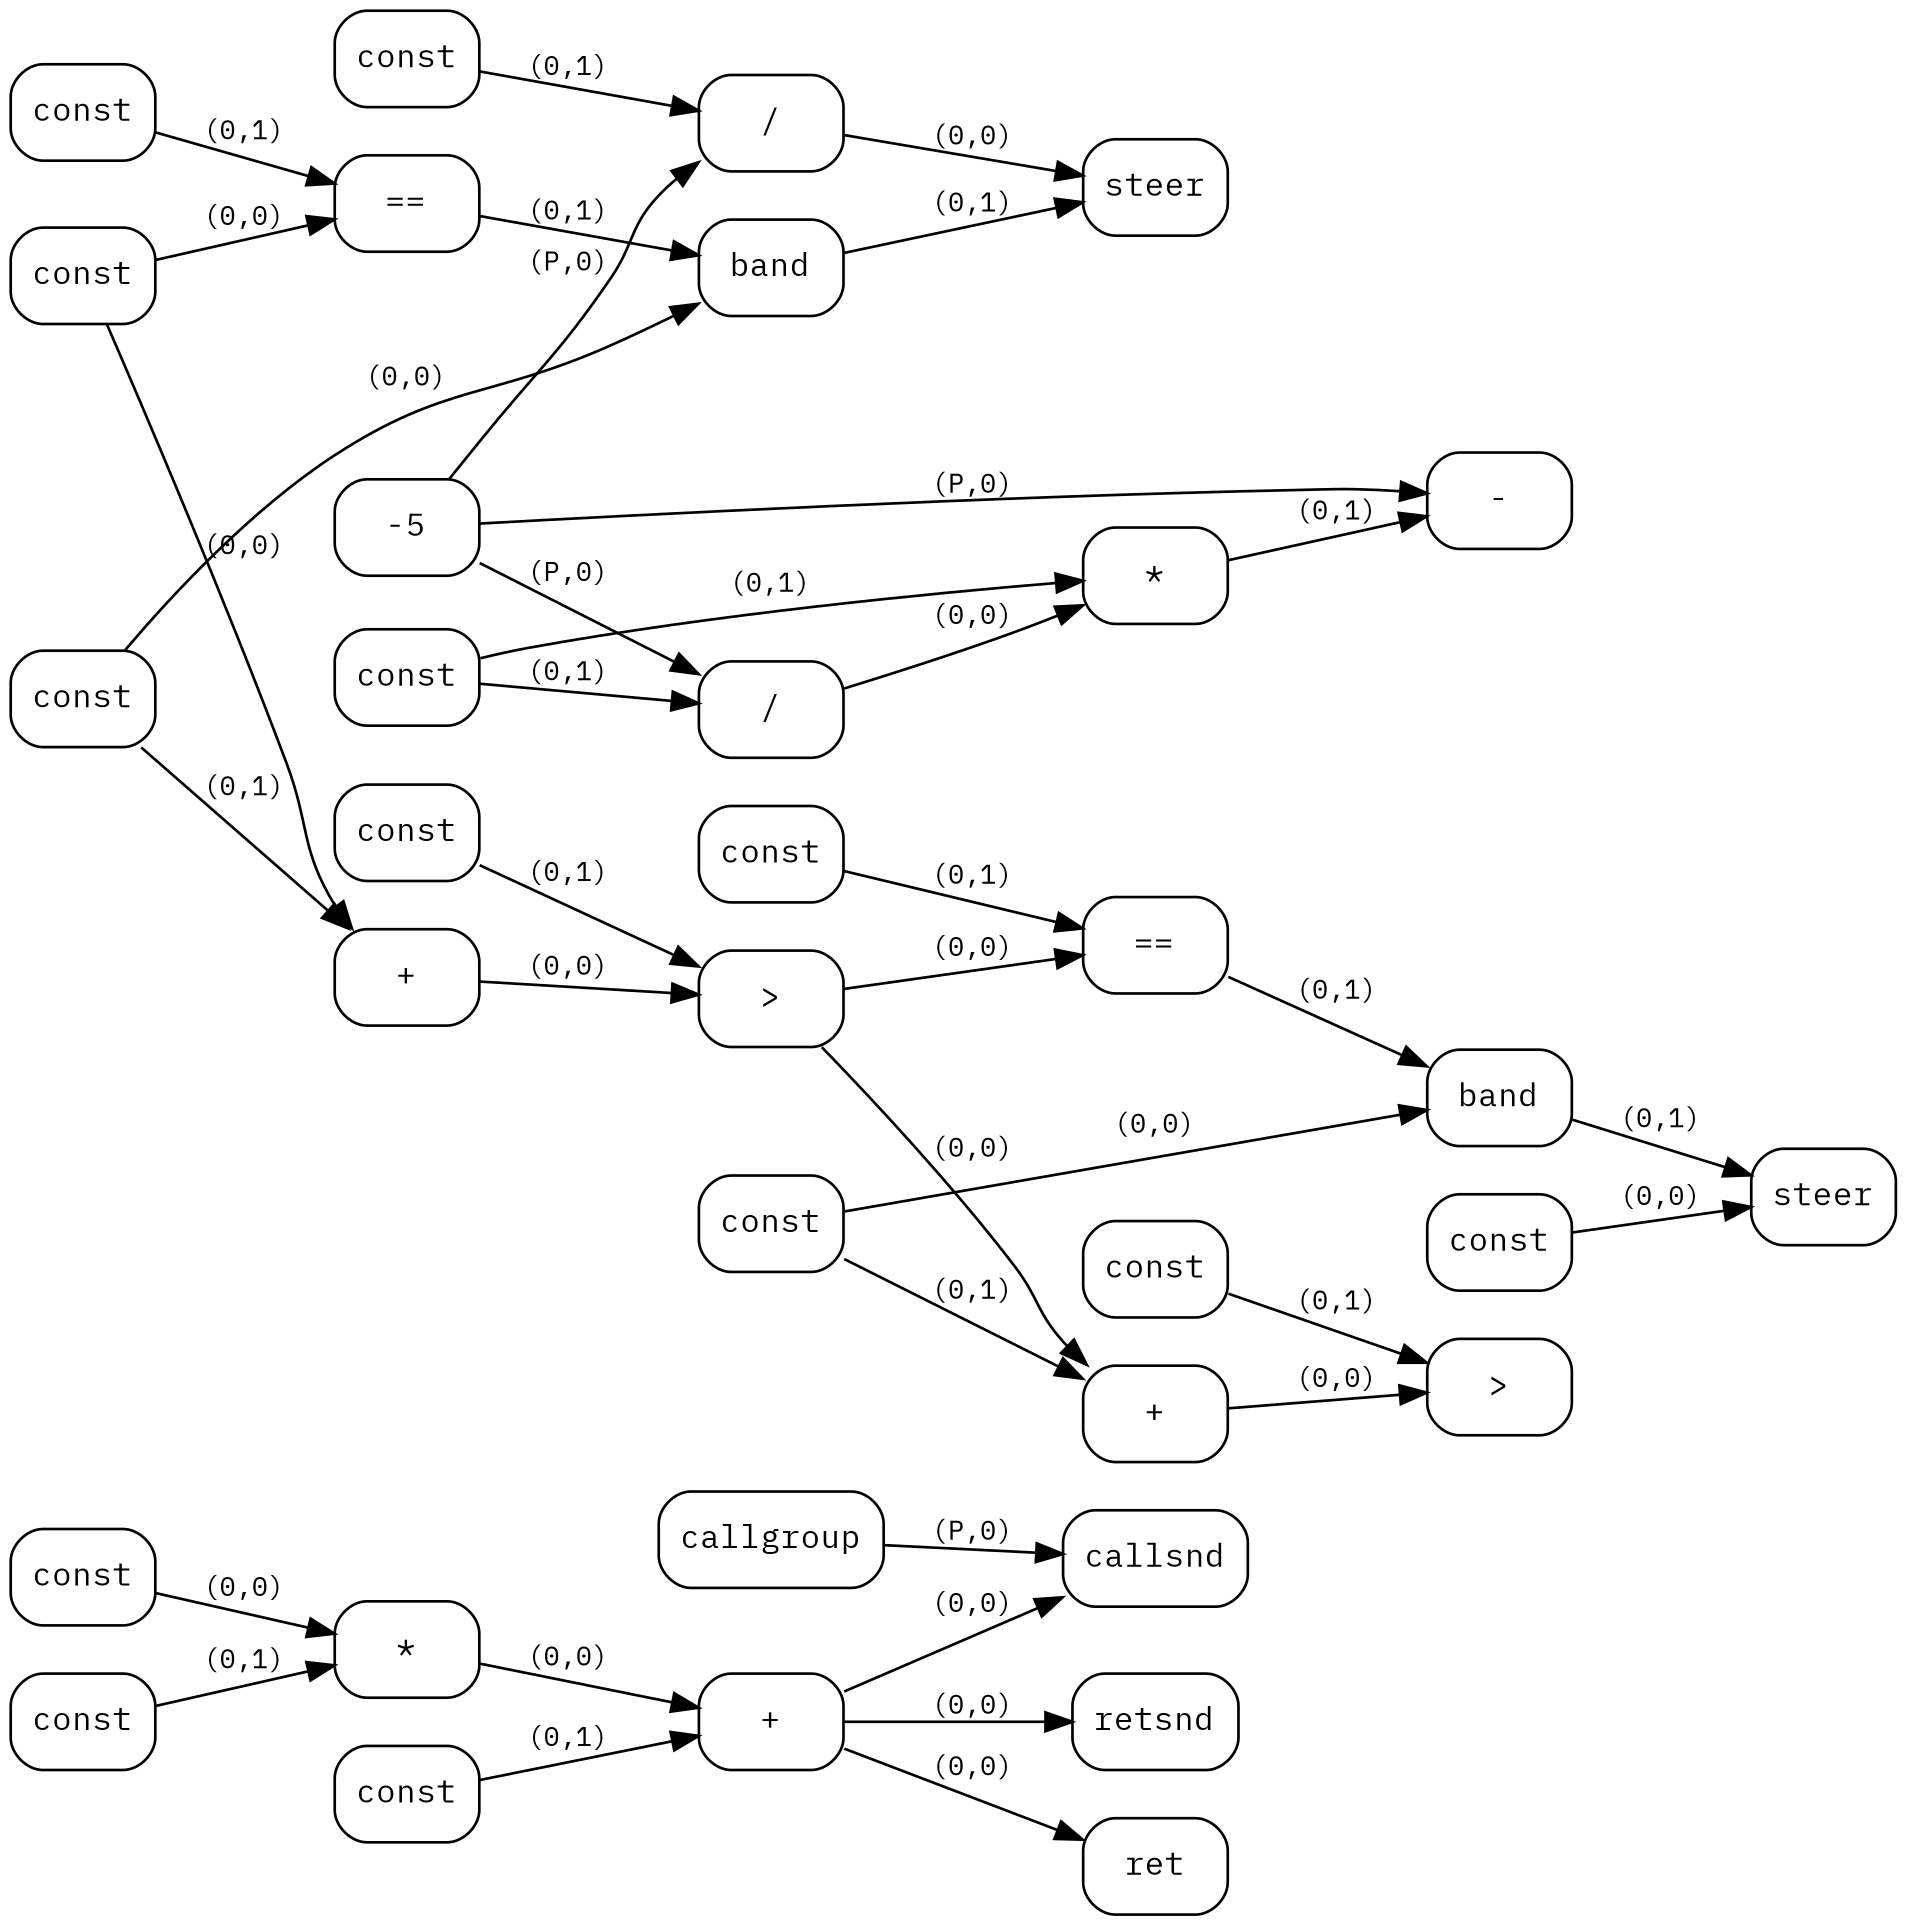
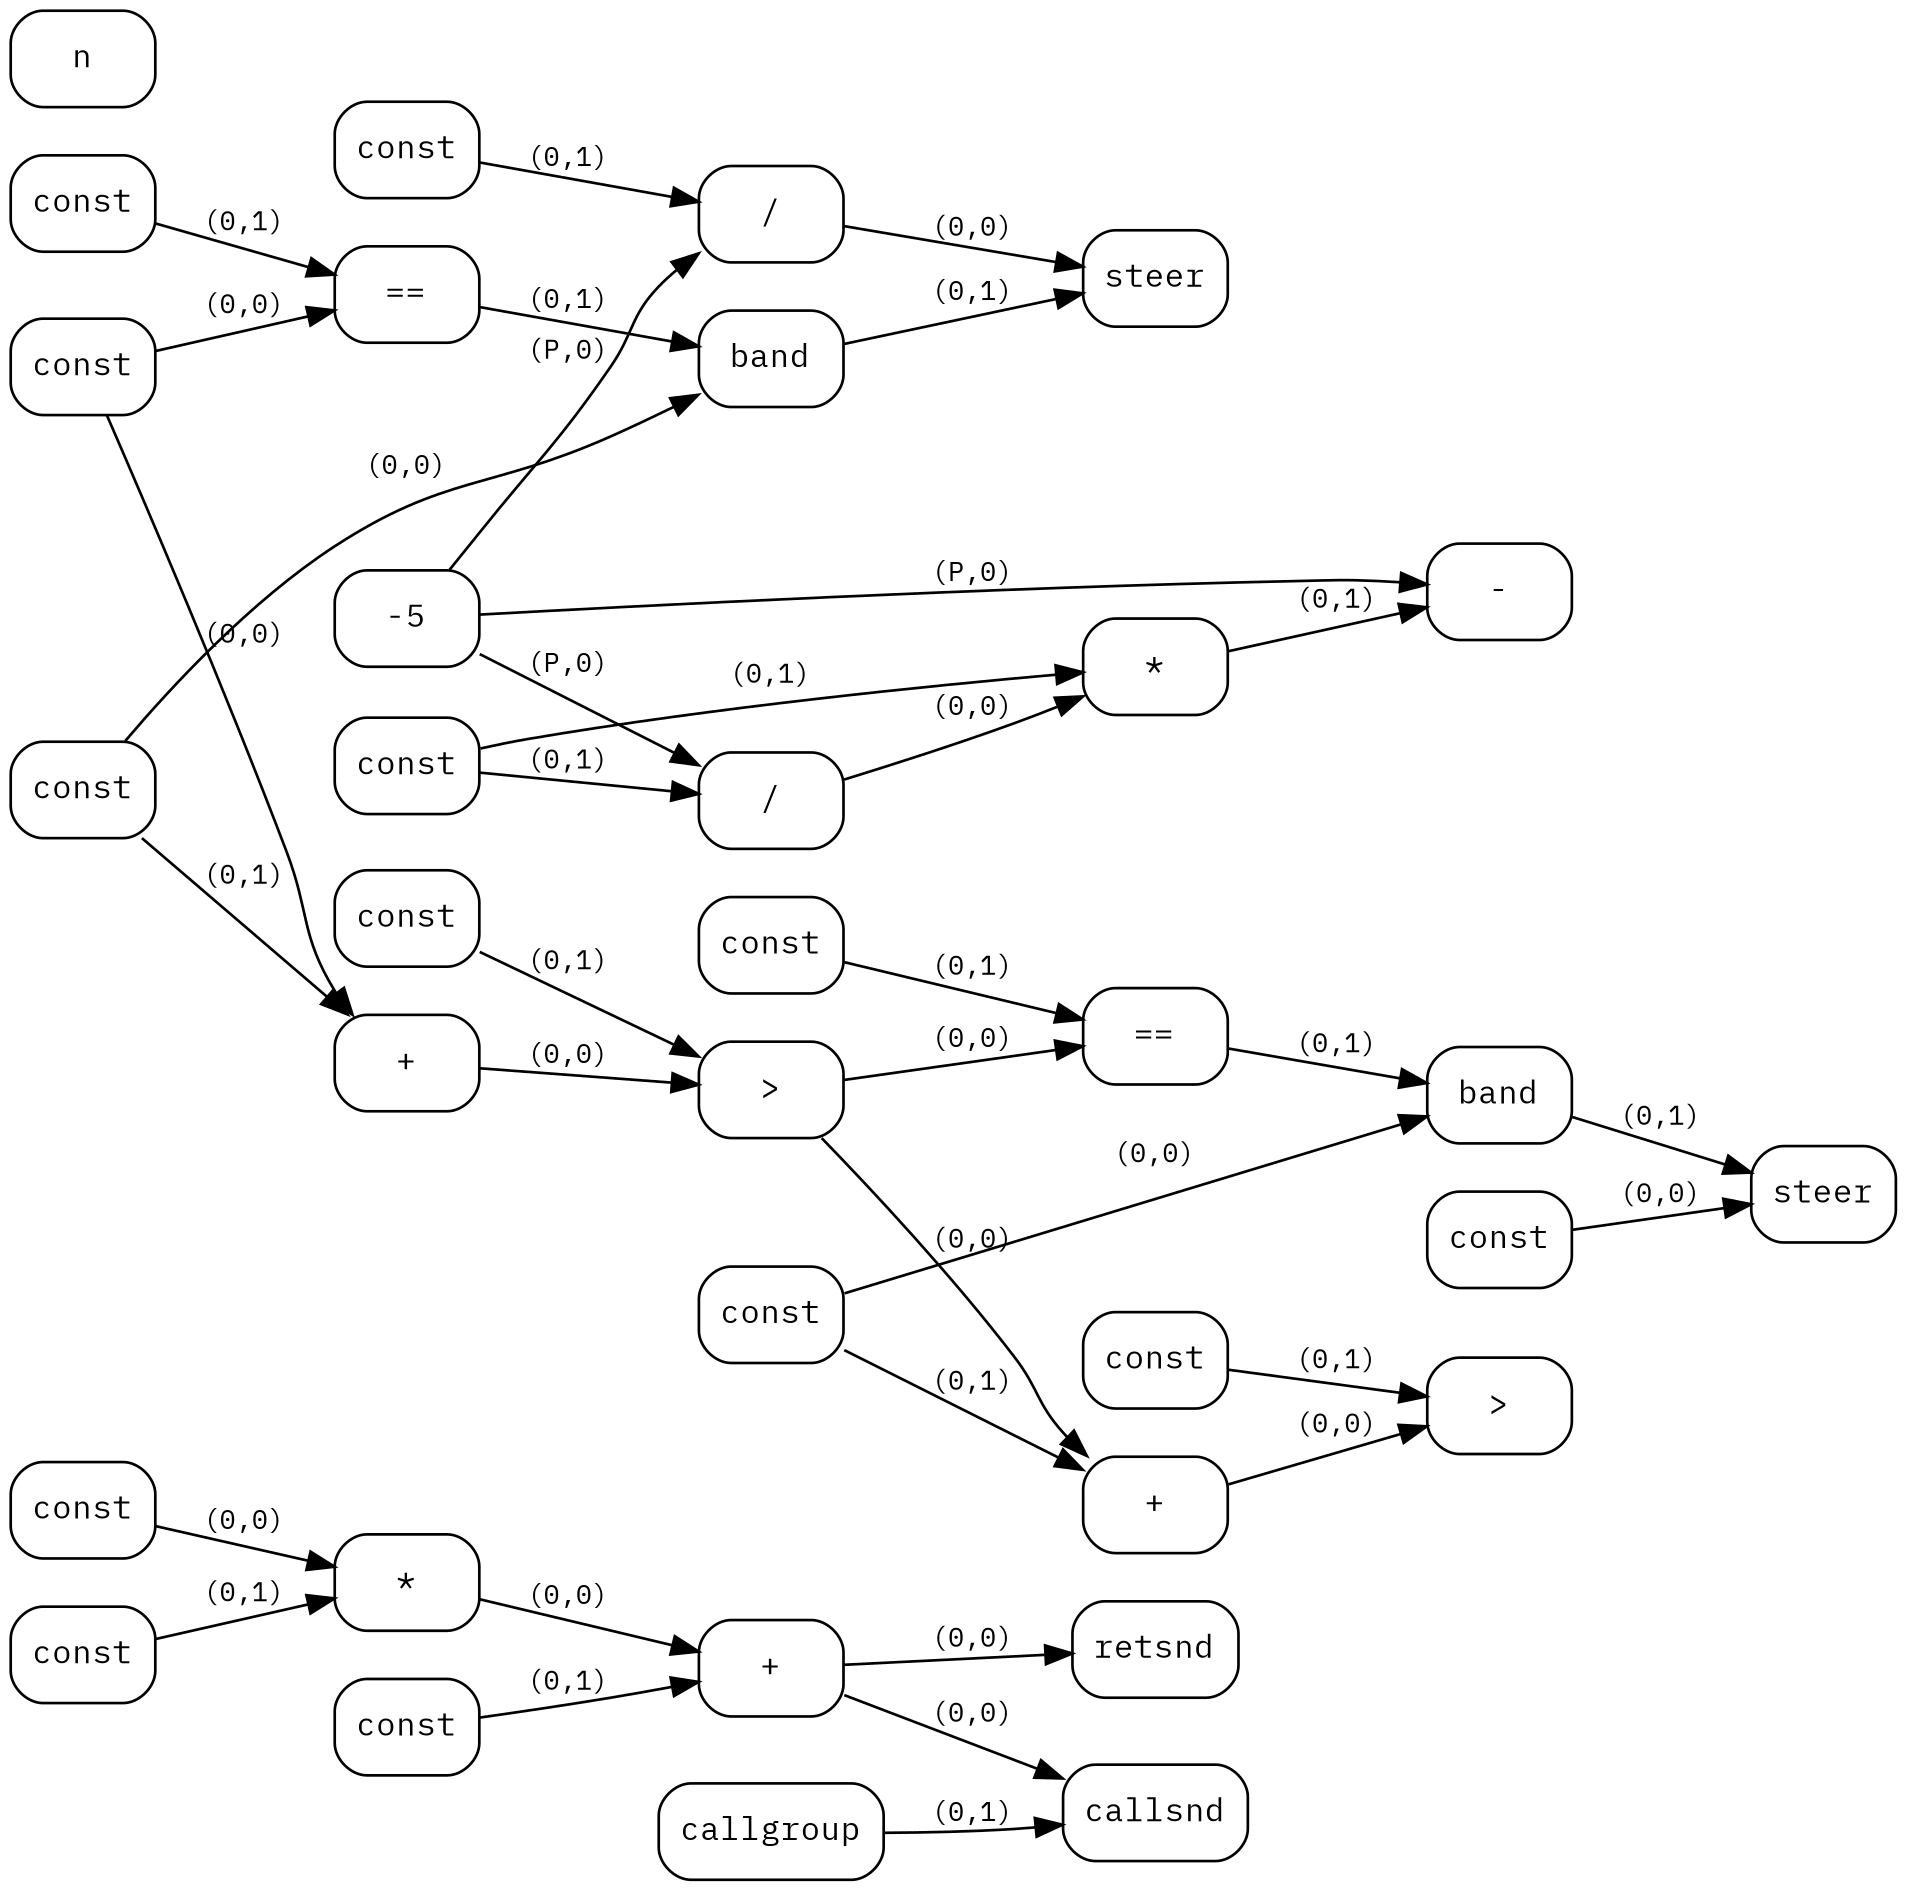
none -> (83, 59)
(973, 1533) -> (973, 1814)
(1155, 1866) -> none
